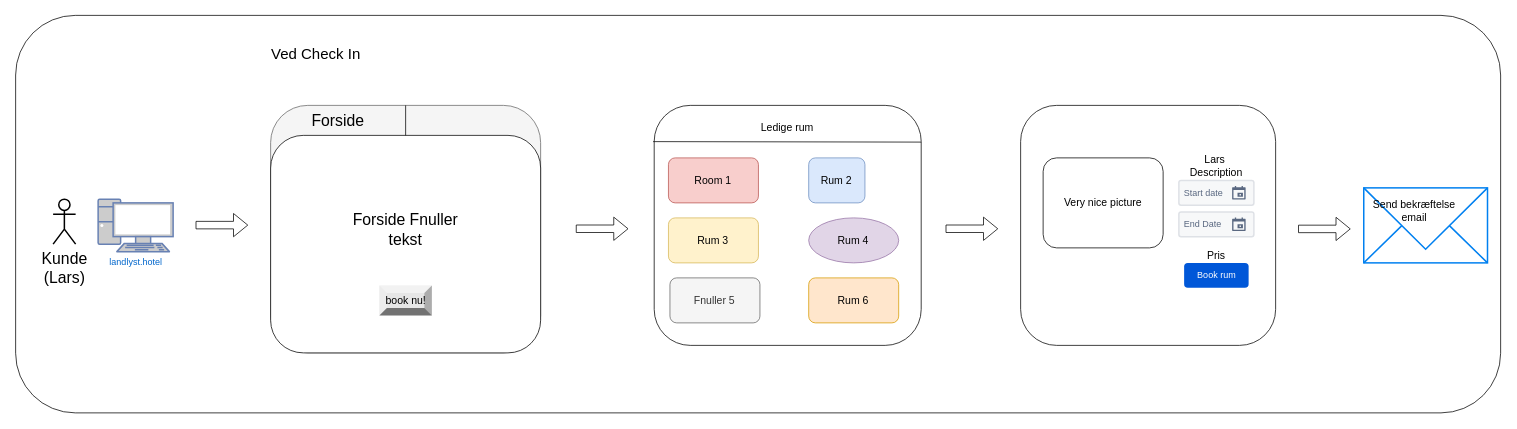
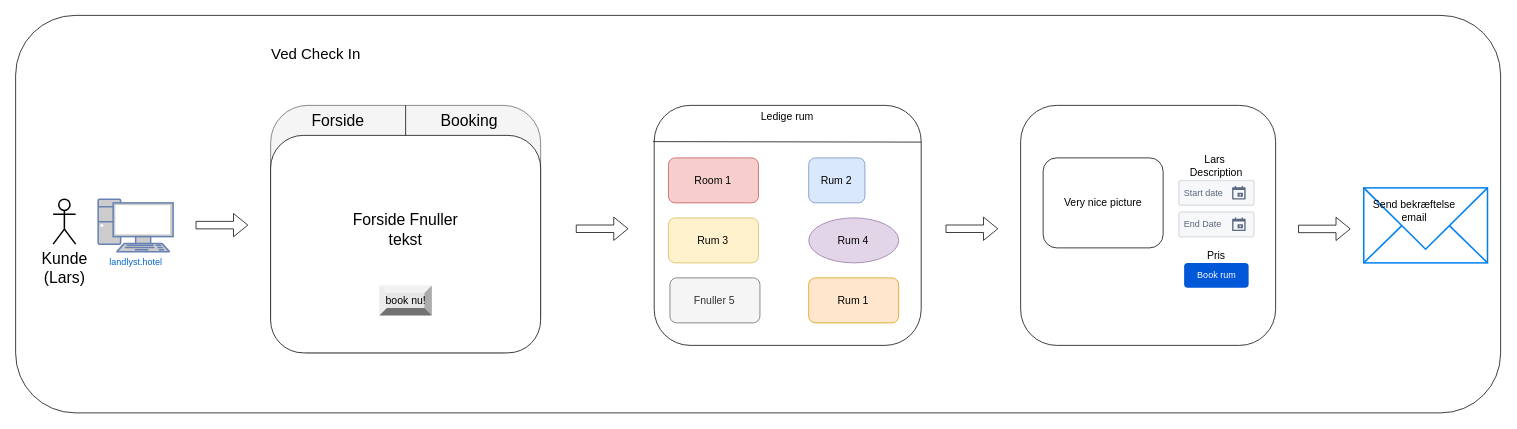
none -> (469, 120)
(787, 128) -> (787, 117)
(853, 300) -> (853, 300)
